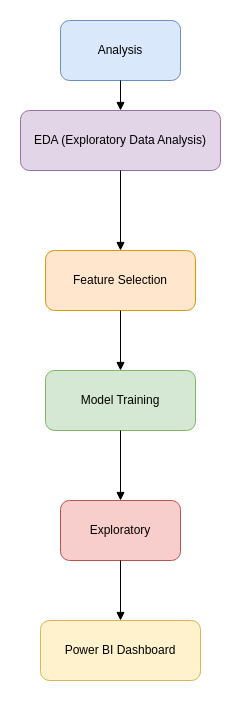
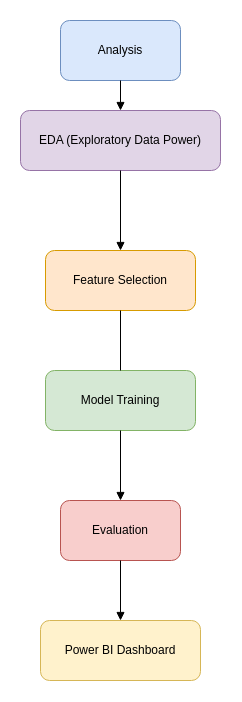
(121, 141) -> (121, 141)
(121, 361) -> (121, 364)
(121, 531) -> (121, 531)
